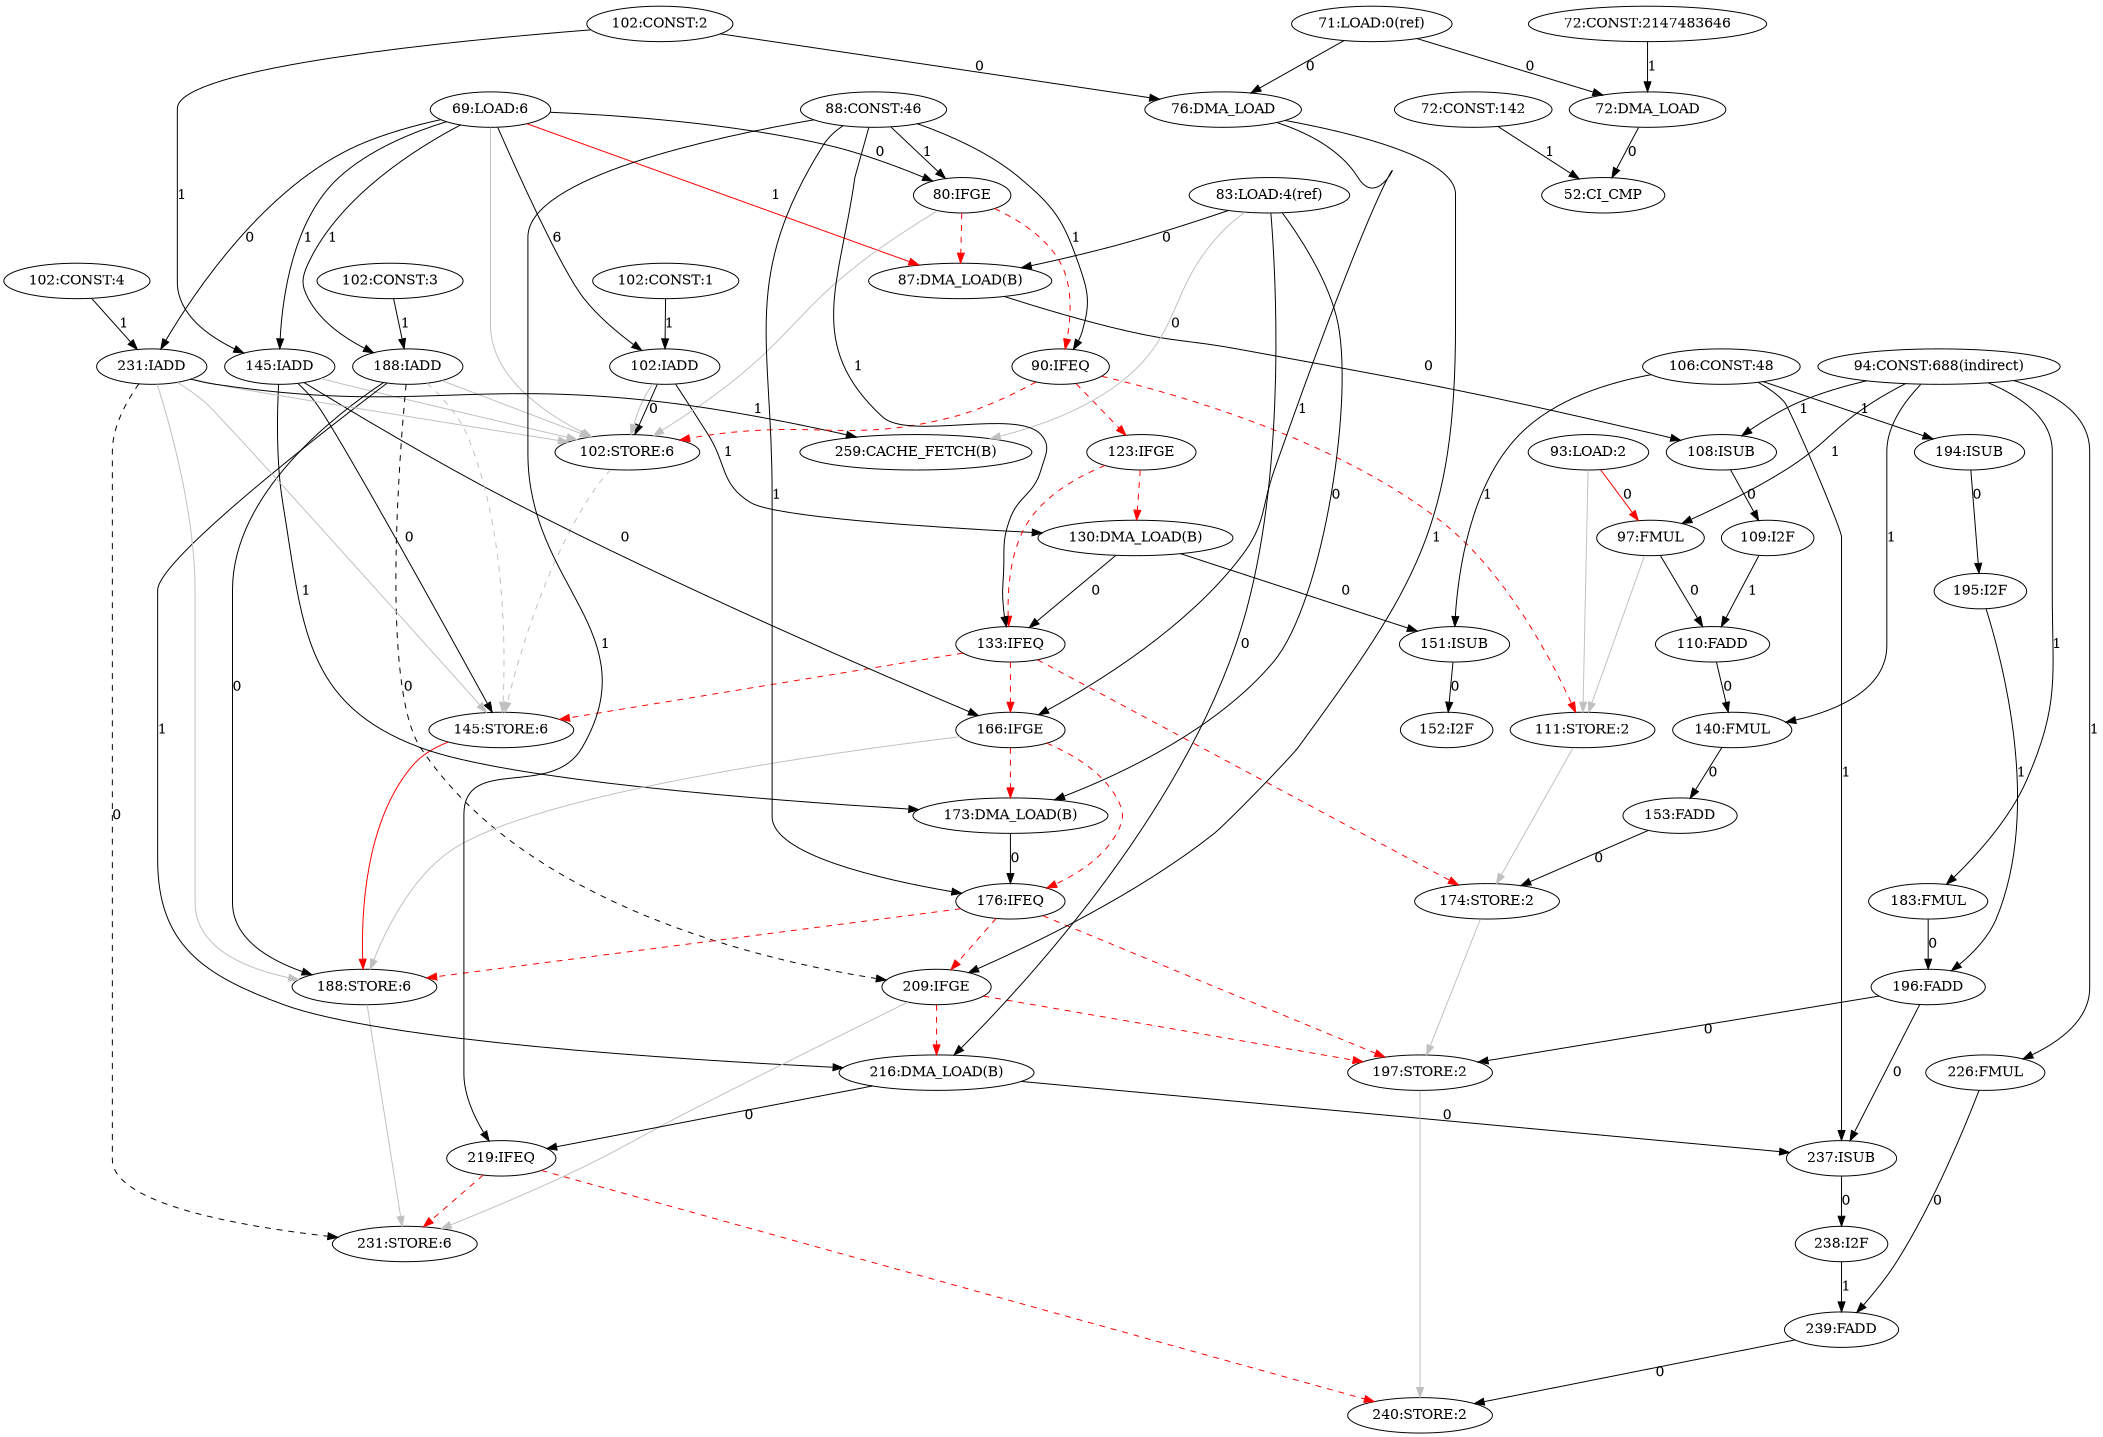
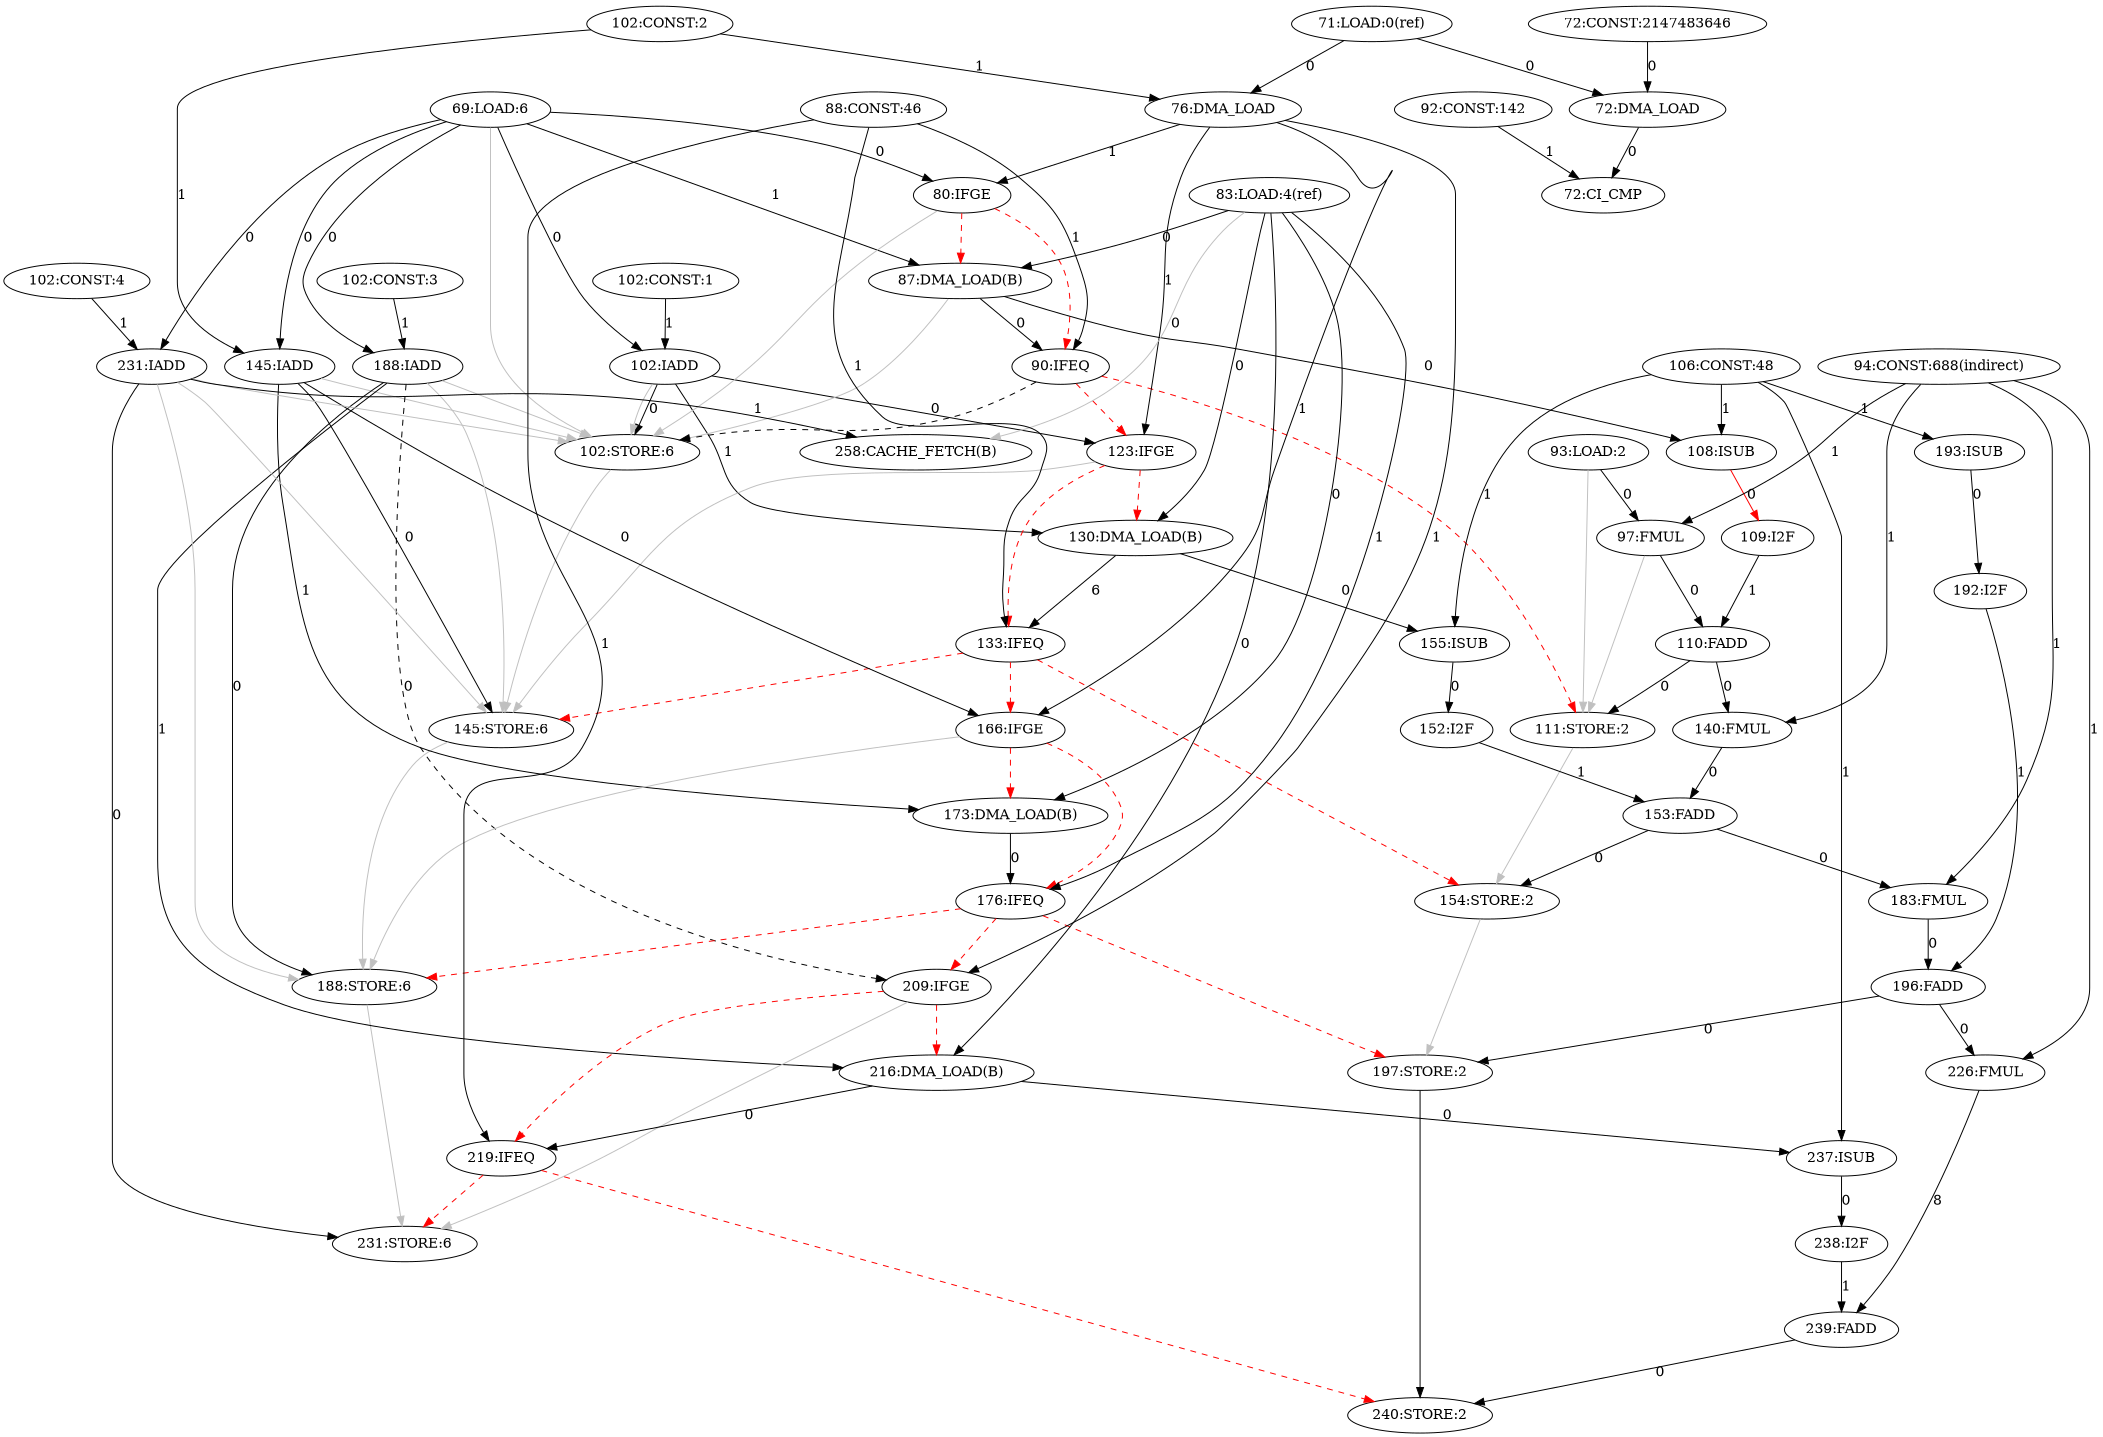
(980, 67) -> (980, 67)
(1652, 67) -> (1652, 67)
(1473, 110) -> (1473, 110)
(915, 149) -> (1093, 152)
(718, 193) -> (718, 193)
(1603, 195) -> (1603, 195)
(308, 238) -> (308, 238)
(333, 238) -> (333, 238)
(557, 238) -> (557, 238)
none -> (1165, 271)
none -> (1007, 321)
none -> (1231, 371)
none -> (850, 391)
(1800, 402) -> (1721, 405)
none -> (898, 409)
(867, 430) -> (867, 430)
(916, 452) -> (916, 452)
(1970, 452) -> (1970, 452)
none -> (763, 484)
(1740, 488) -> (1740, 488)
(1616, 491) -> (1616, 491)
(494, 534) -> (494, 534)
(772, 562) -> (1351, 594)
(547, 580) -> (547, 580)
(1096, 591) -> (1096, 591)
(1980, 591) -> (1980, 591)
(1455, 644) -> (1455, 644)
none -> (1654, 685)
none -> (1553, 769)
(376, 837) -> (376, 837)
none -> (1799, 857)
(112, 888) -> (112, 888)
(1487, 901) -> (1487, 901)
(1168, 1028) -> (684, 1017)
(1887, 1068) -> (1954, 1026)
(1938, 1201) -> (1938, 1201)
(1420, 1239) -> (1420, 1239)
